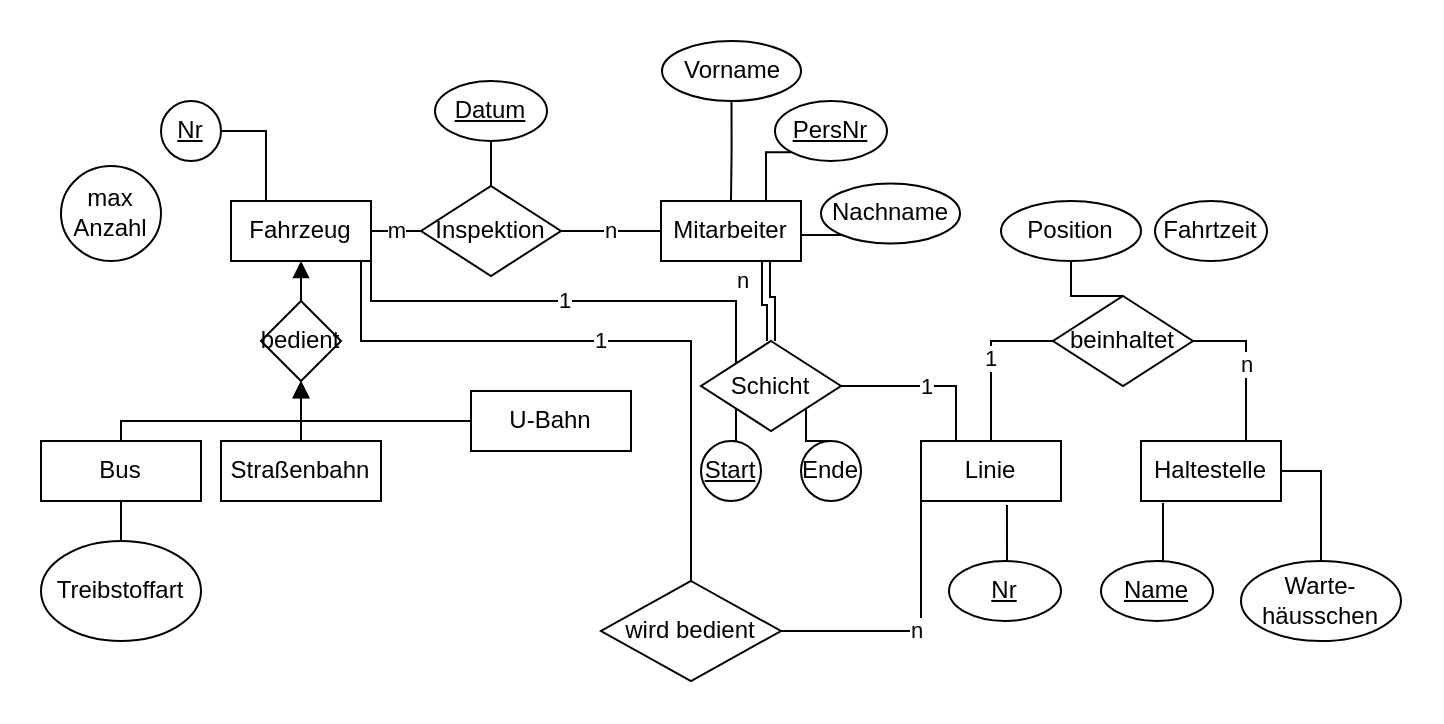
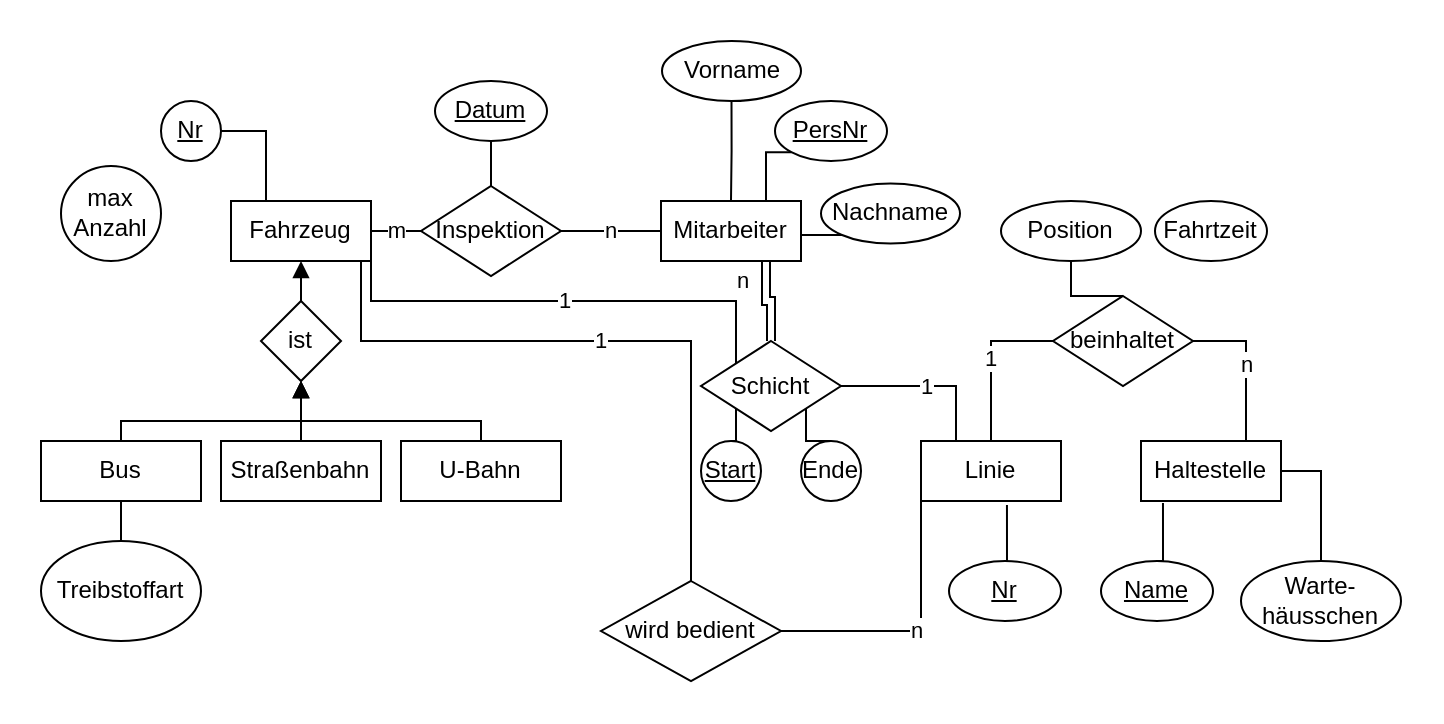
(301, 341) -> (301, 341)
(551, 421) -> (481, 471)
